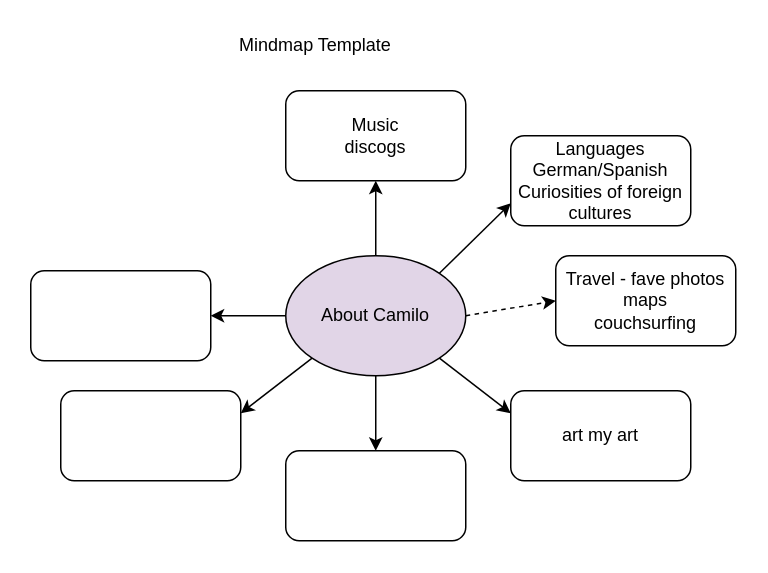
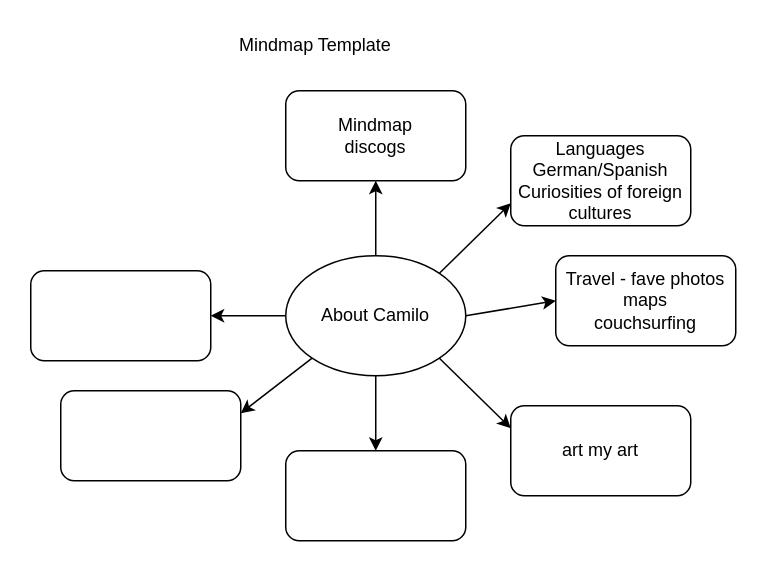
(376, 136) -> (376, 136)
(507, 309) -> (507, 309)
(376, 316) -> (376, 316)
(601, 436) -> (601, 451)
